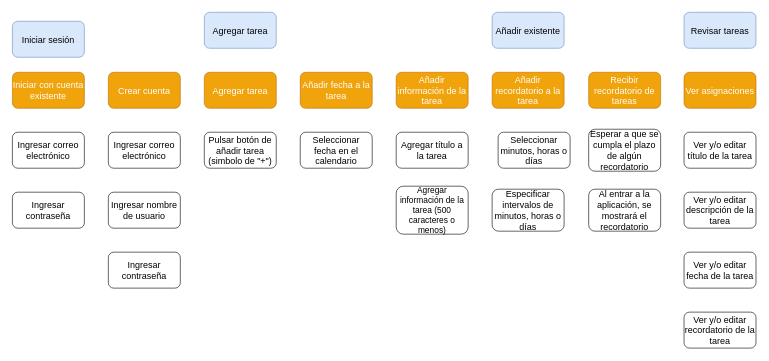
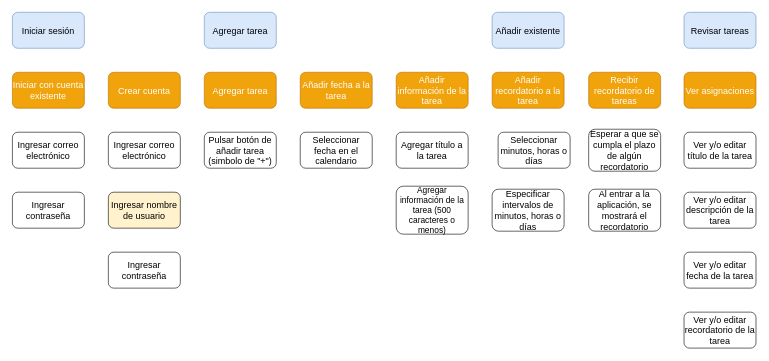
(48, 39) -> (48, 30)
(144, 210) -> (144, 210)
